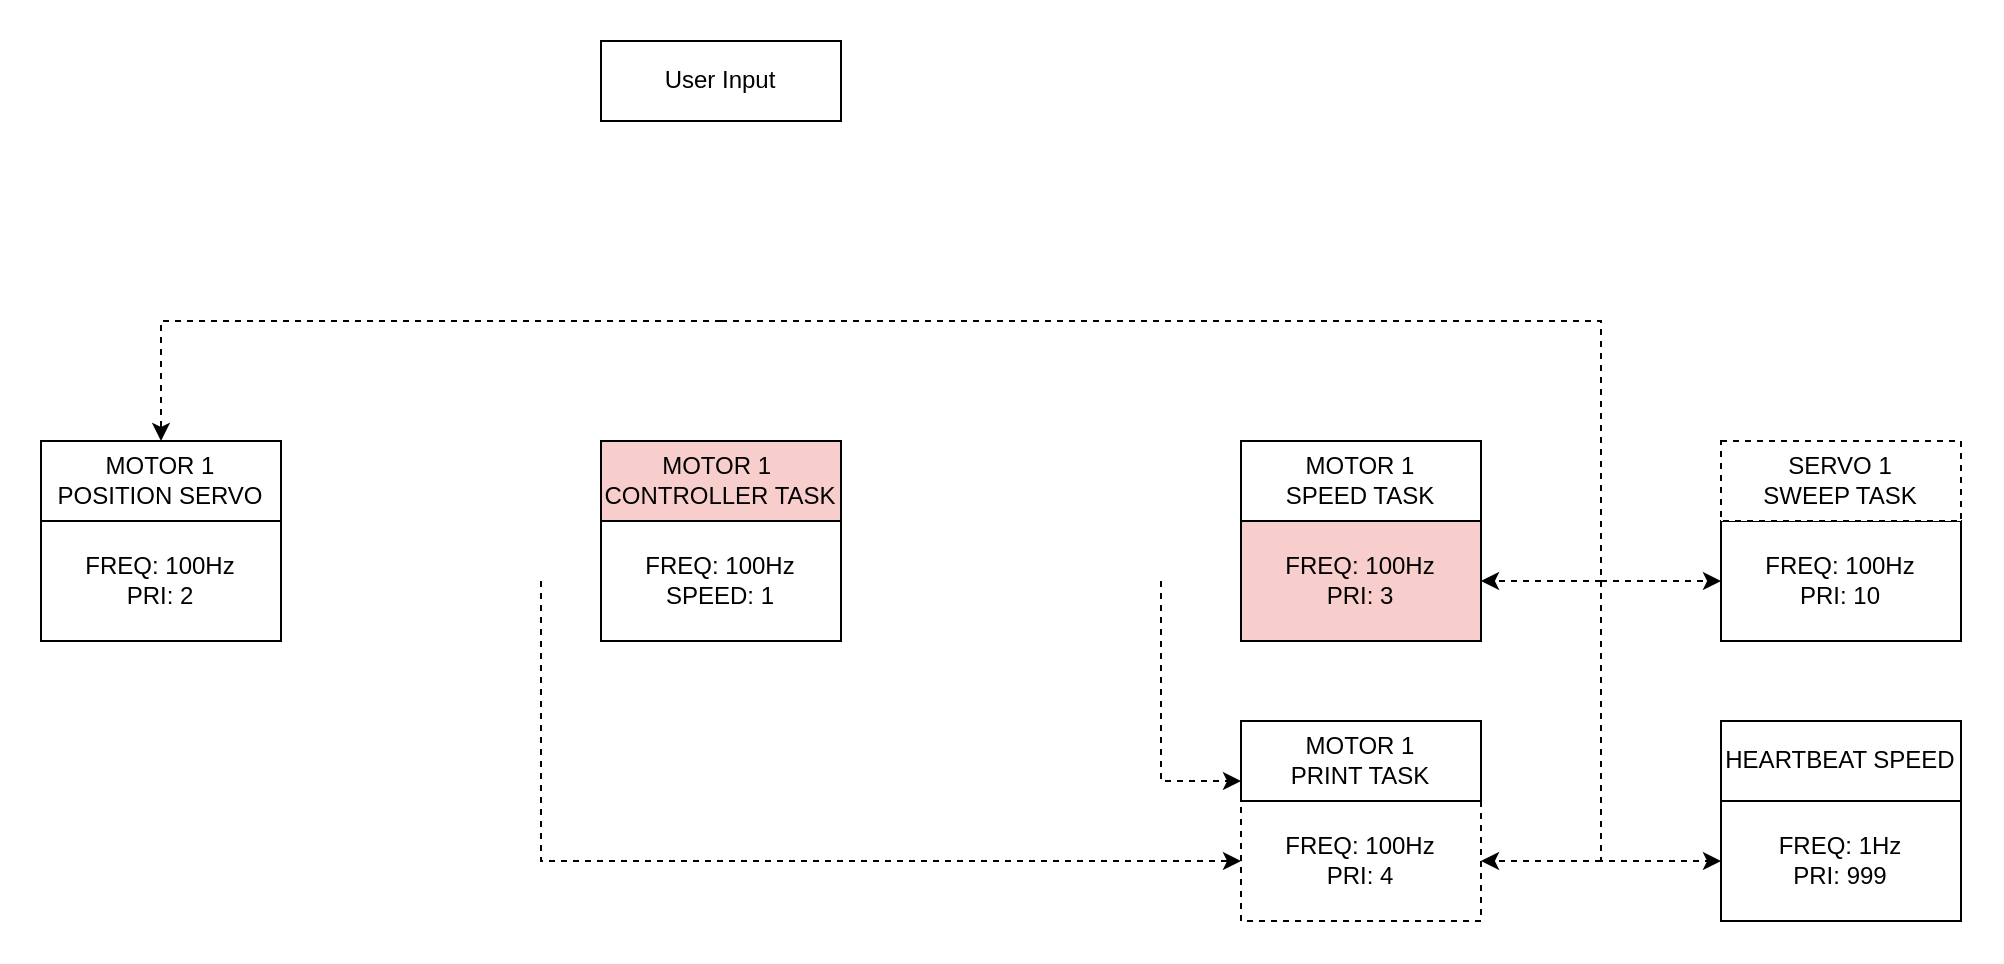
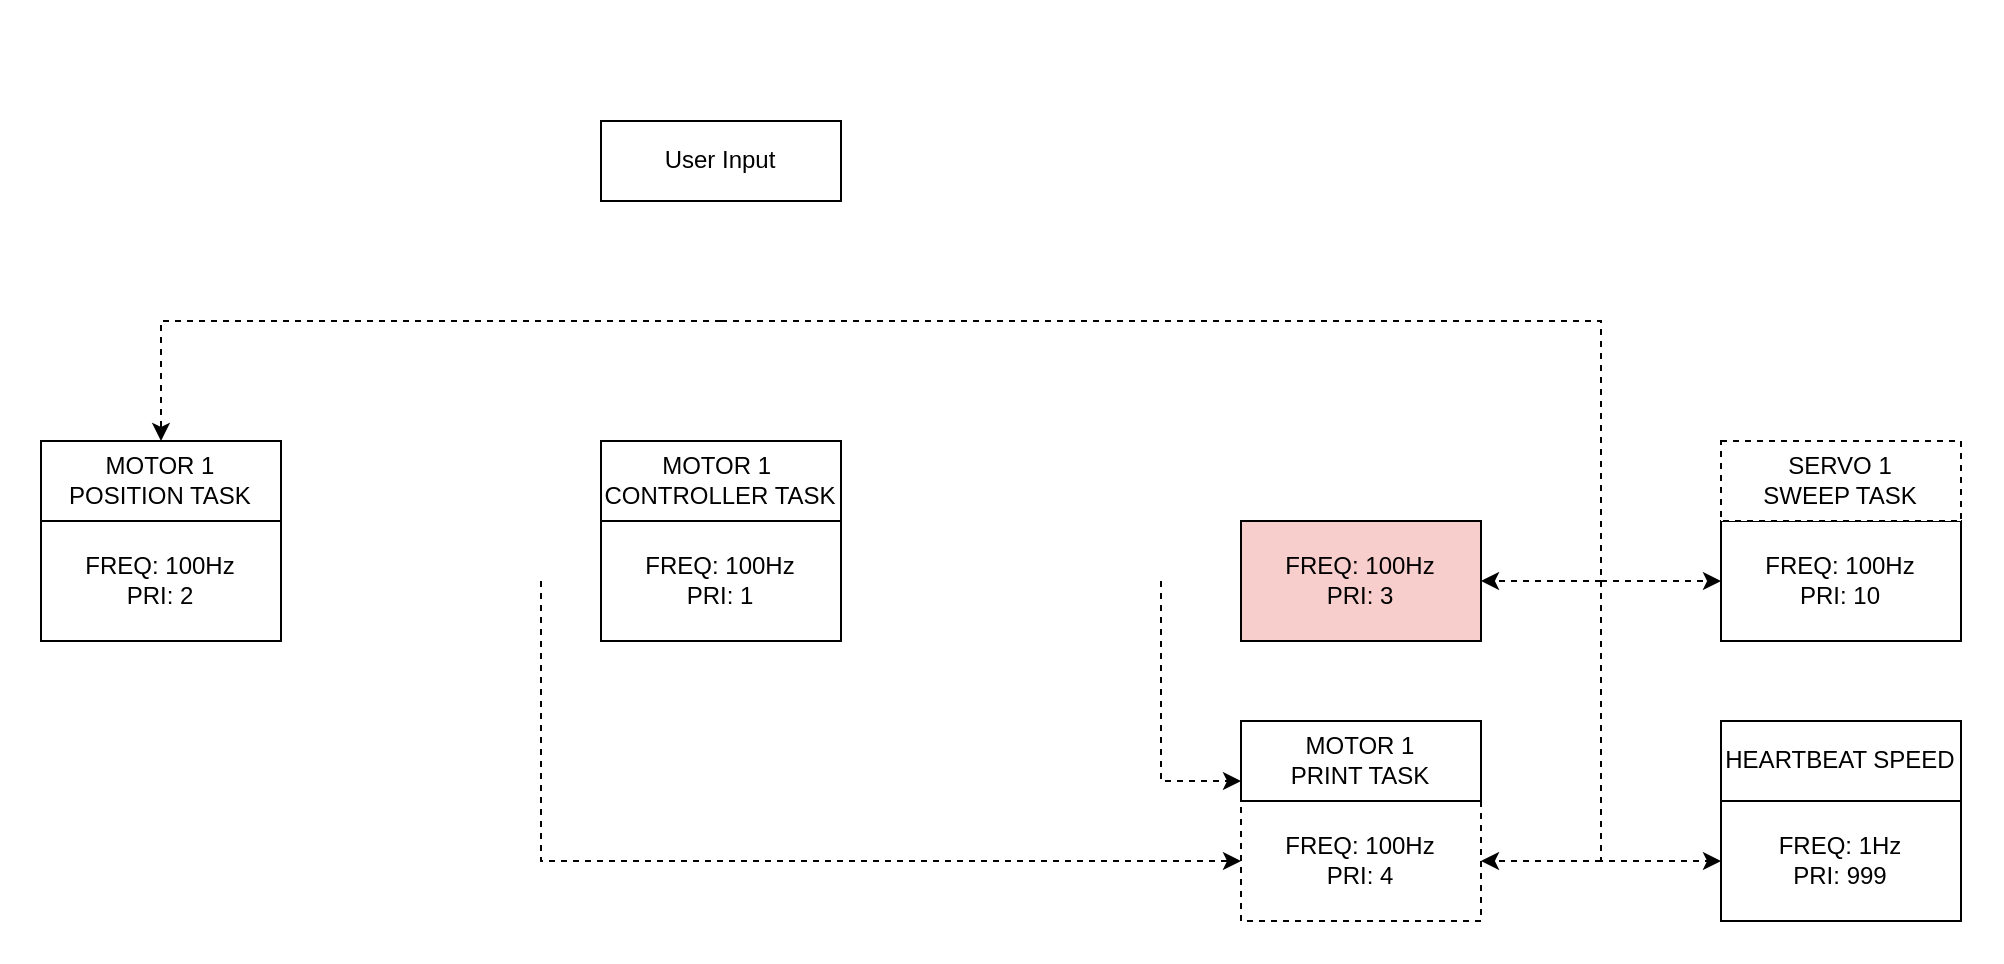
(721, 81) -> (721, 161)
(161, 481) -> (161, 481)
(721, 481) -> (721, 481)
(1361, 481) -> none
(721, 581) -> (721, 581)
